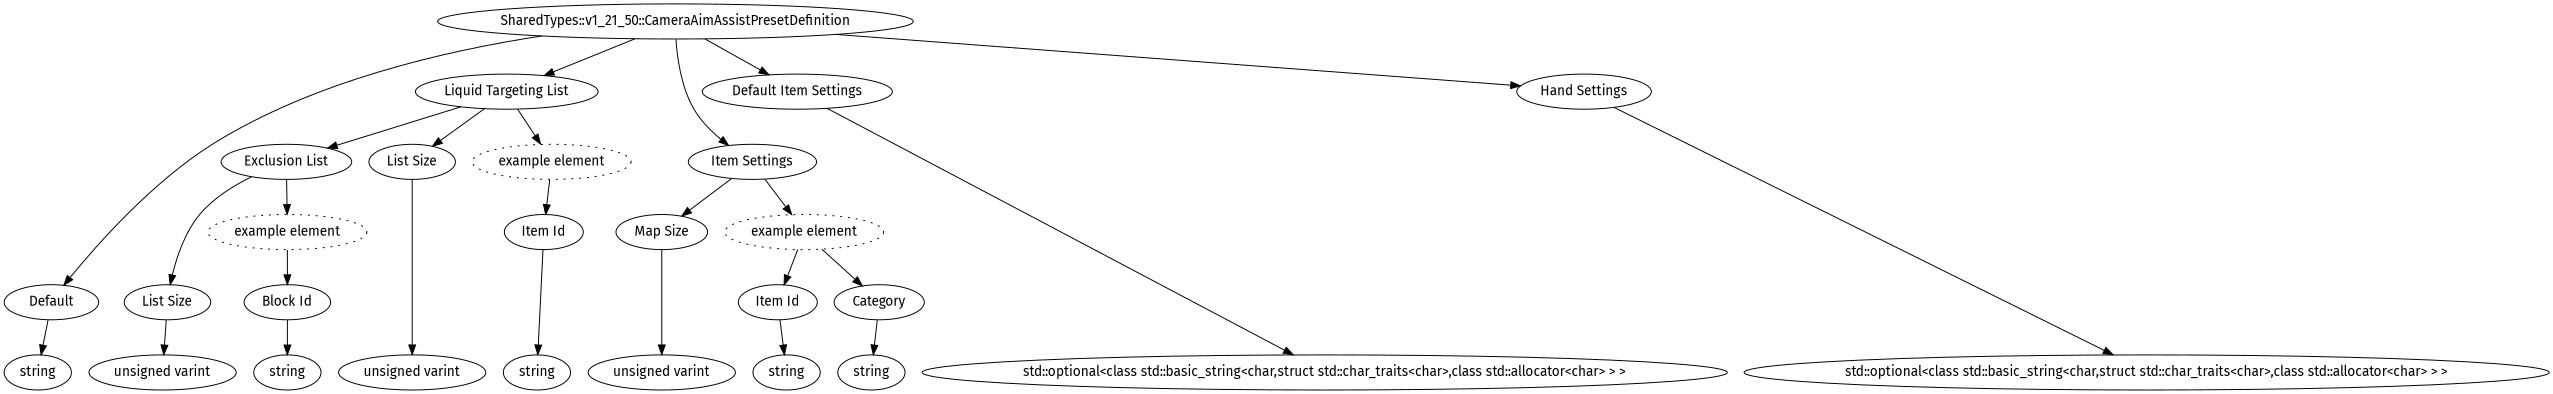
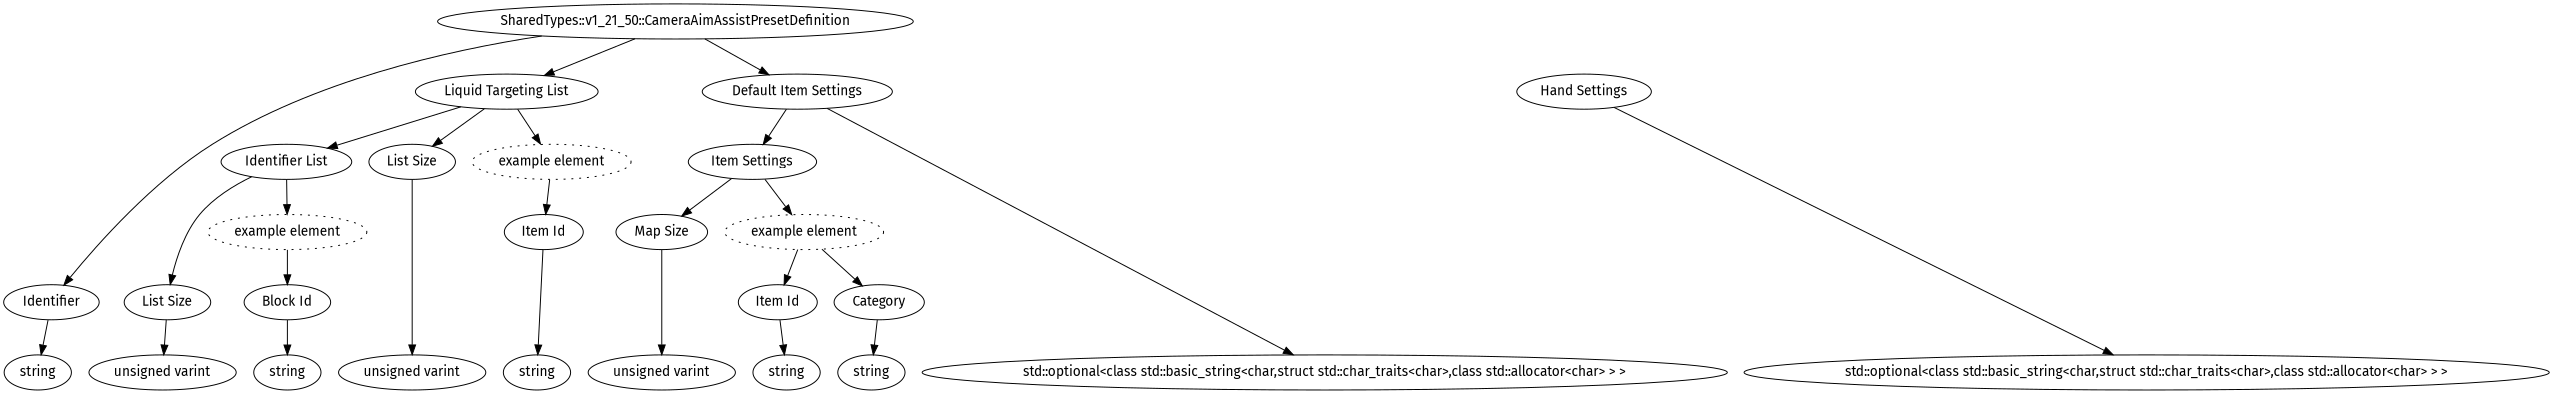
(1173, 60) -> none
(687, 95) -> (778, 123)
(286, 162) -> (286, 162)
(51, 302) -> (51, 302)
